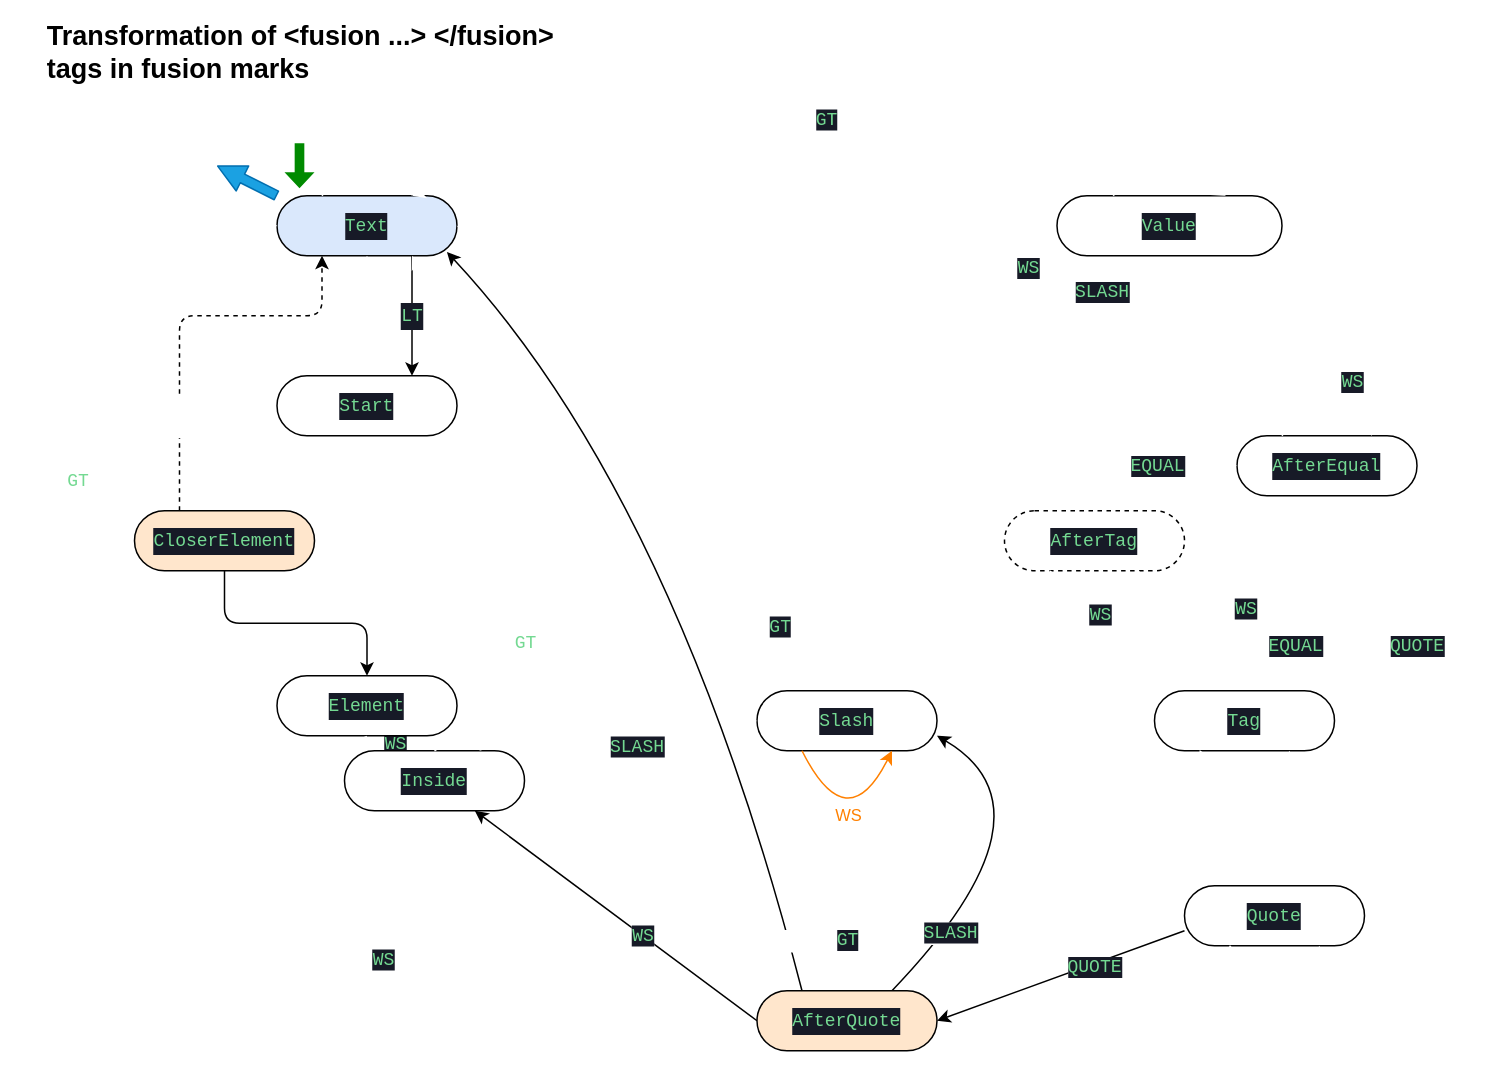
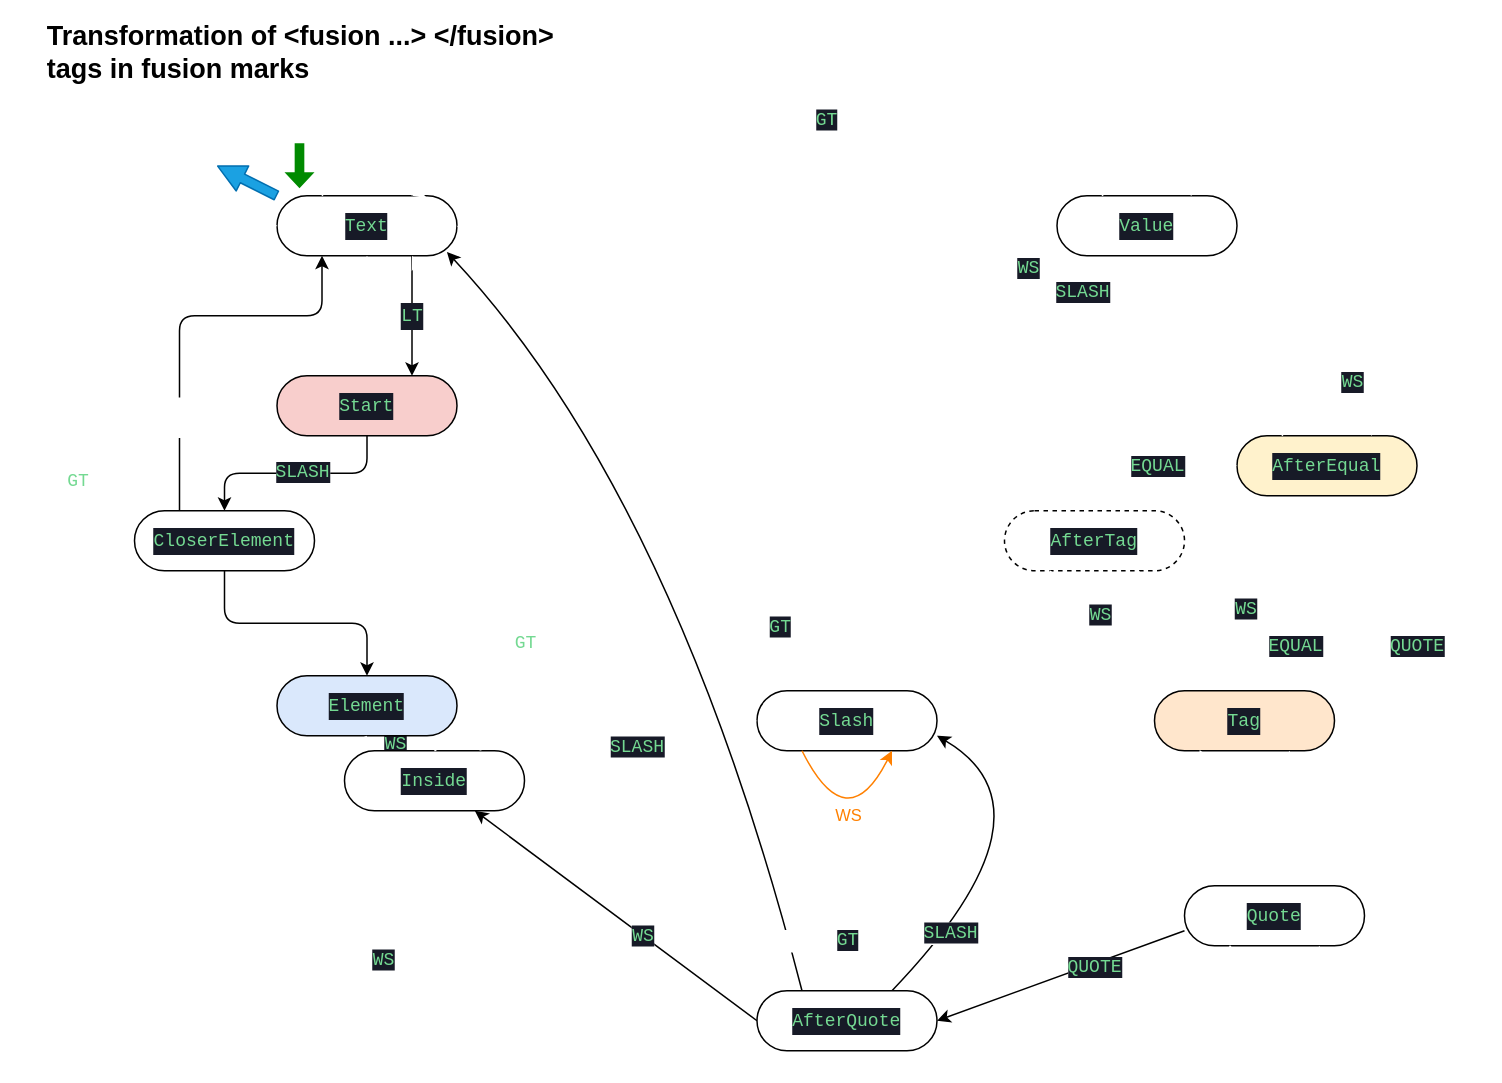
(367, 226) -> (367, 226)
(1169, 226) -> (1147, 226)
(234, 316) -> (234, 316)
(367, 406) -> (367, 406)
(412, 436) -> (412, 436)
(1327, 466) -> (1327, 466)
none -> (301, 473)
(1048, 509) -> none
(224, 541) -> (224, 541)
(1244, 691) -> (1244, 691)
(1289, 691) -> (1289, 691)
(367, 706) -> (367, 706)
(1244, 721) -> (1244, 721)
(847, 1021) -> (847, 1021)
